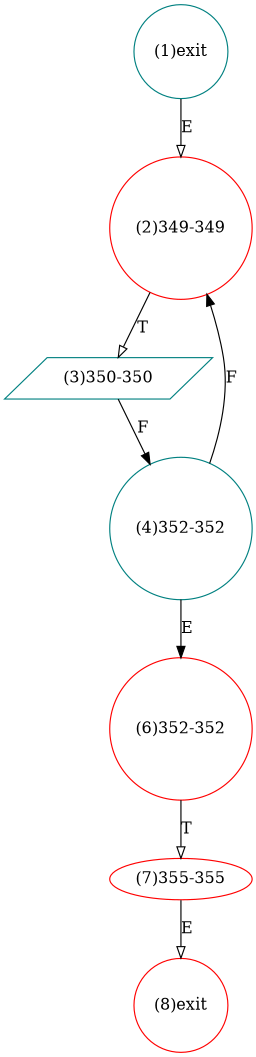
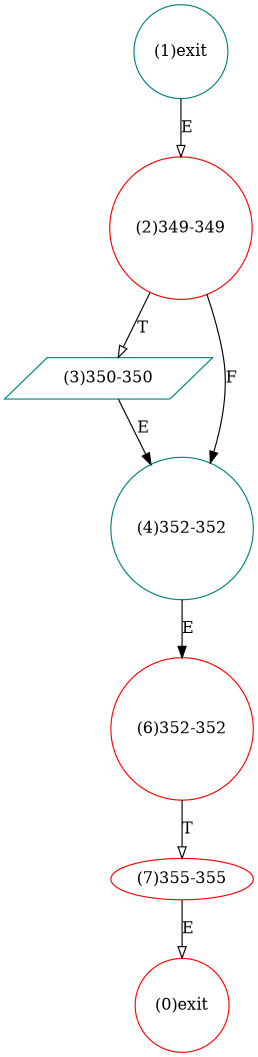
(225, 384) -> (225, 373)
(143, 428) -> (144, 428)
(181, 1005) -> (182, 1005)
